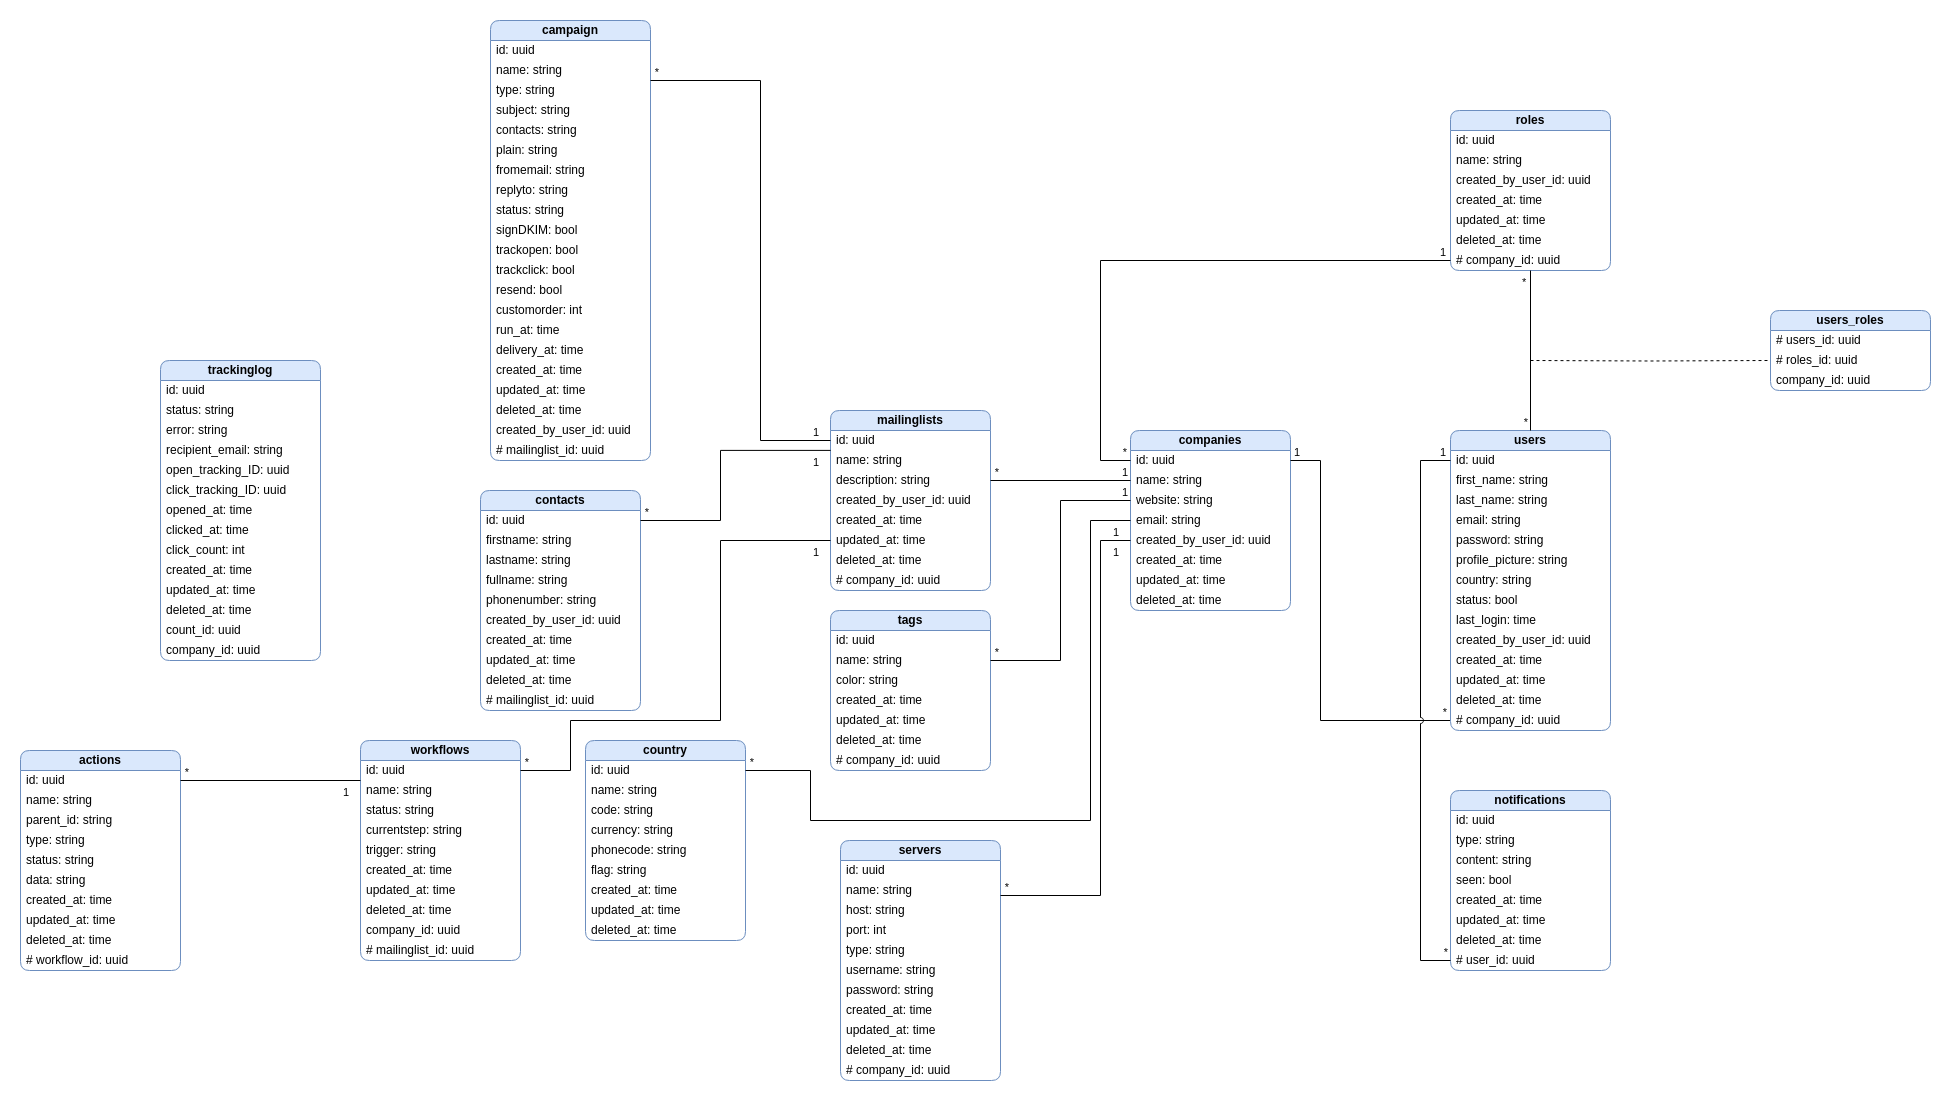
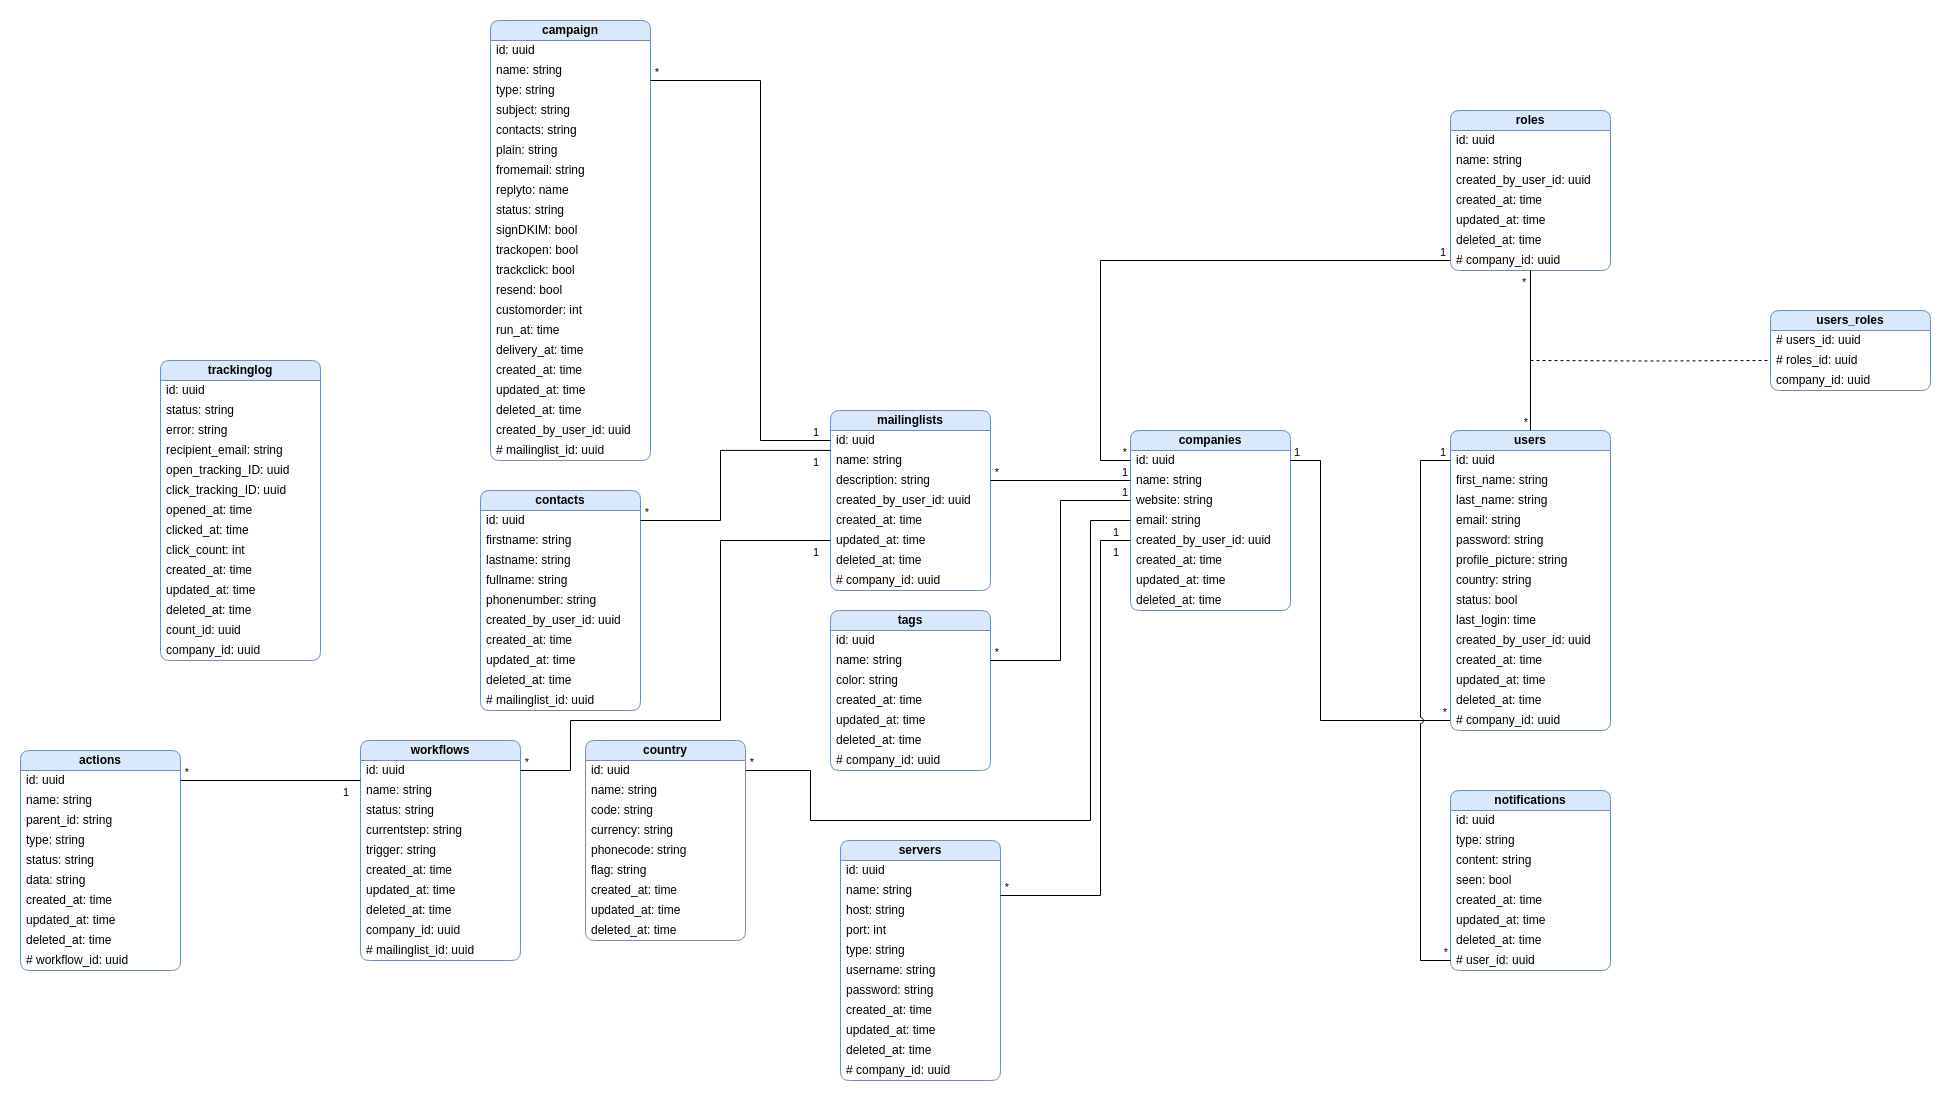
(541, 191) -> (536, 191)
